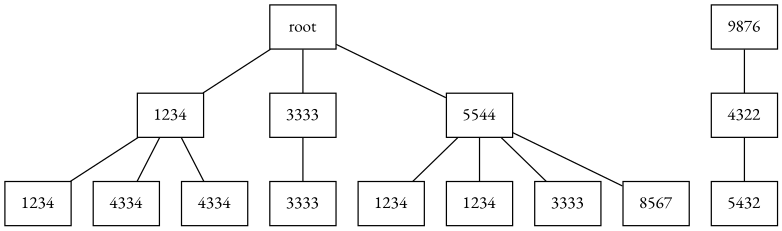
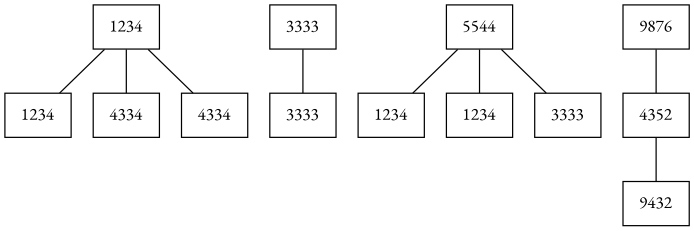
(303, 27) -> none
(744, 115) -> (656, 115)
(656, 204) -> none
(744, 204) -> (656, 204)
